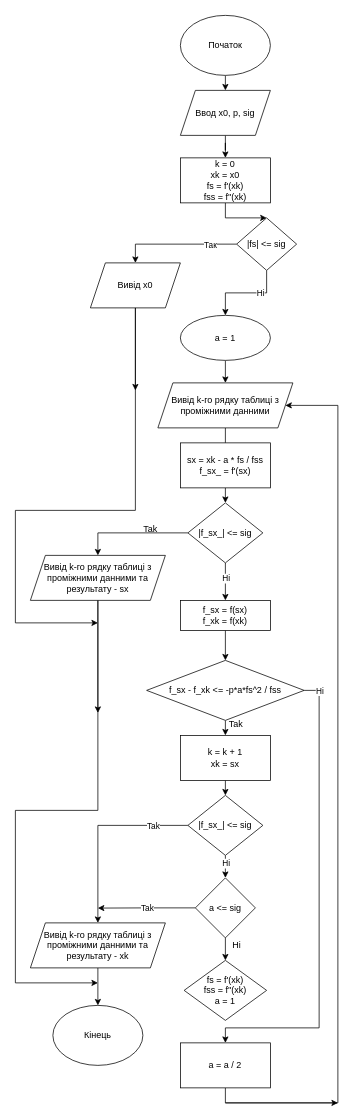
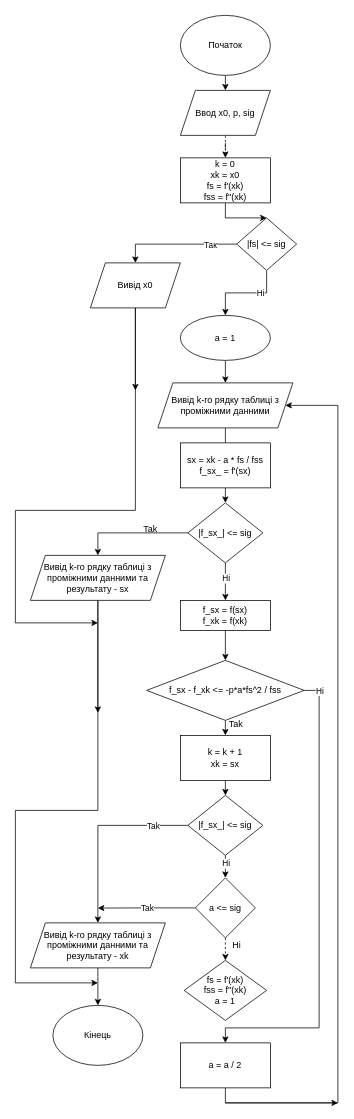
(225, 149) -> (225, 149)
(225, 946) -> (225, 946)
